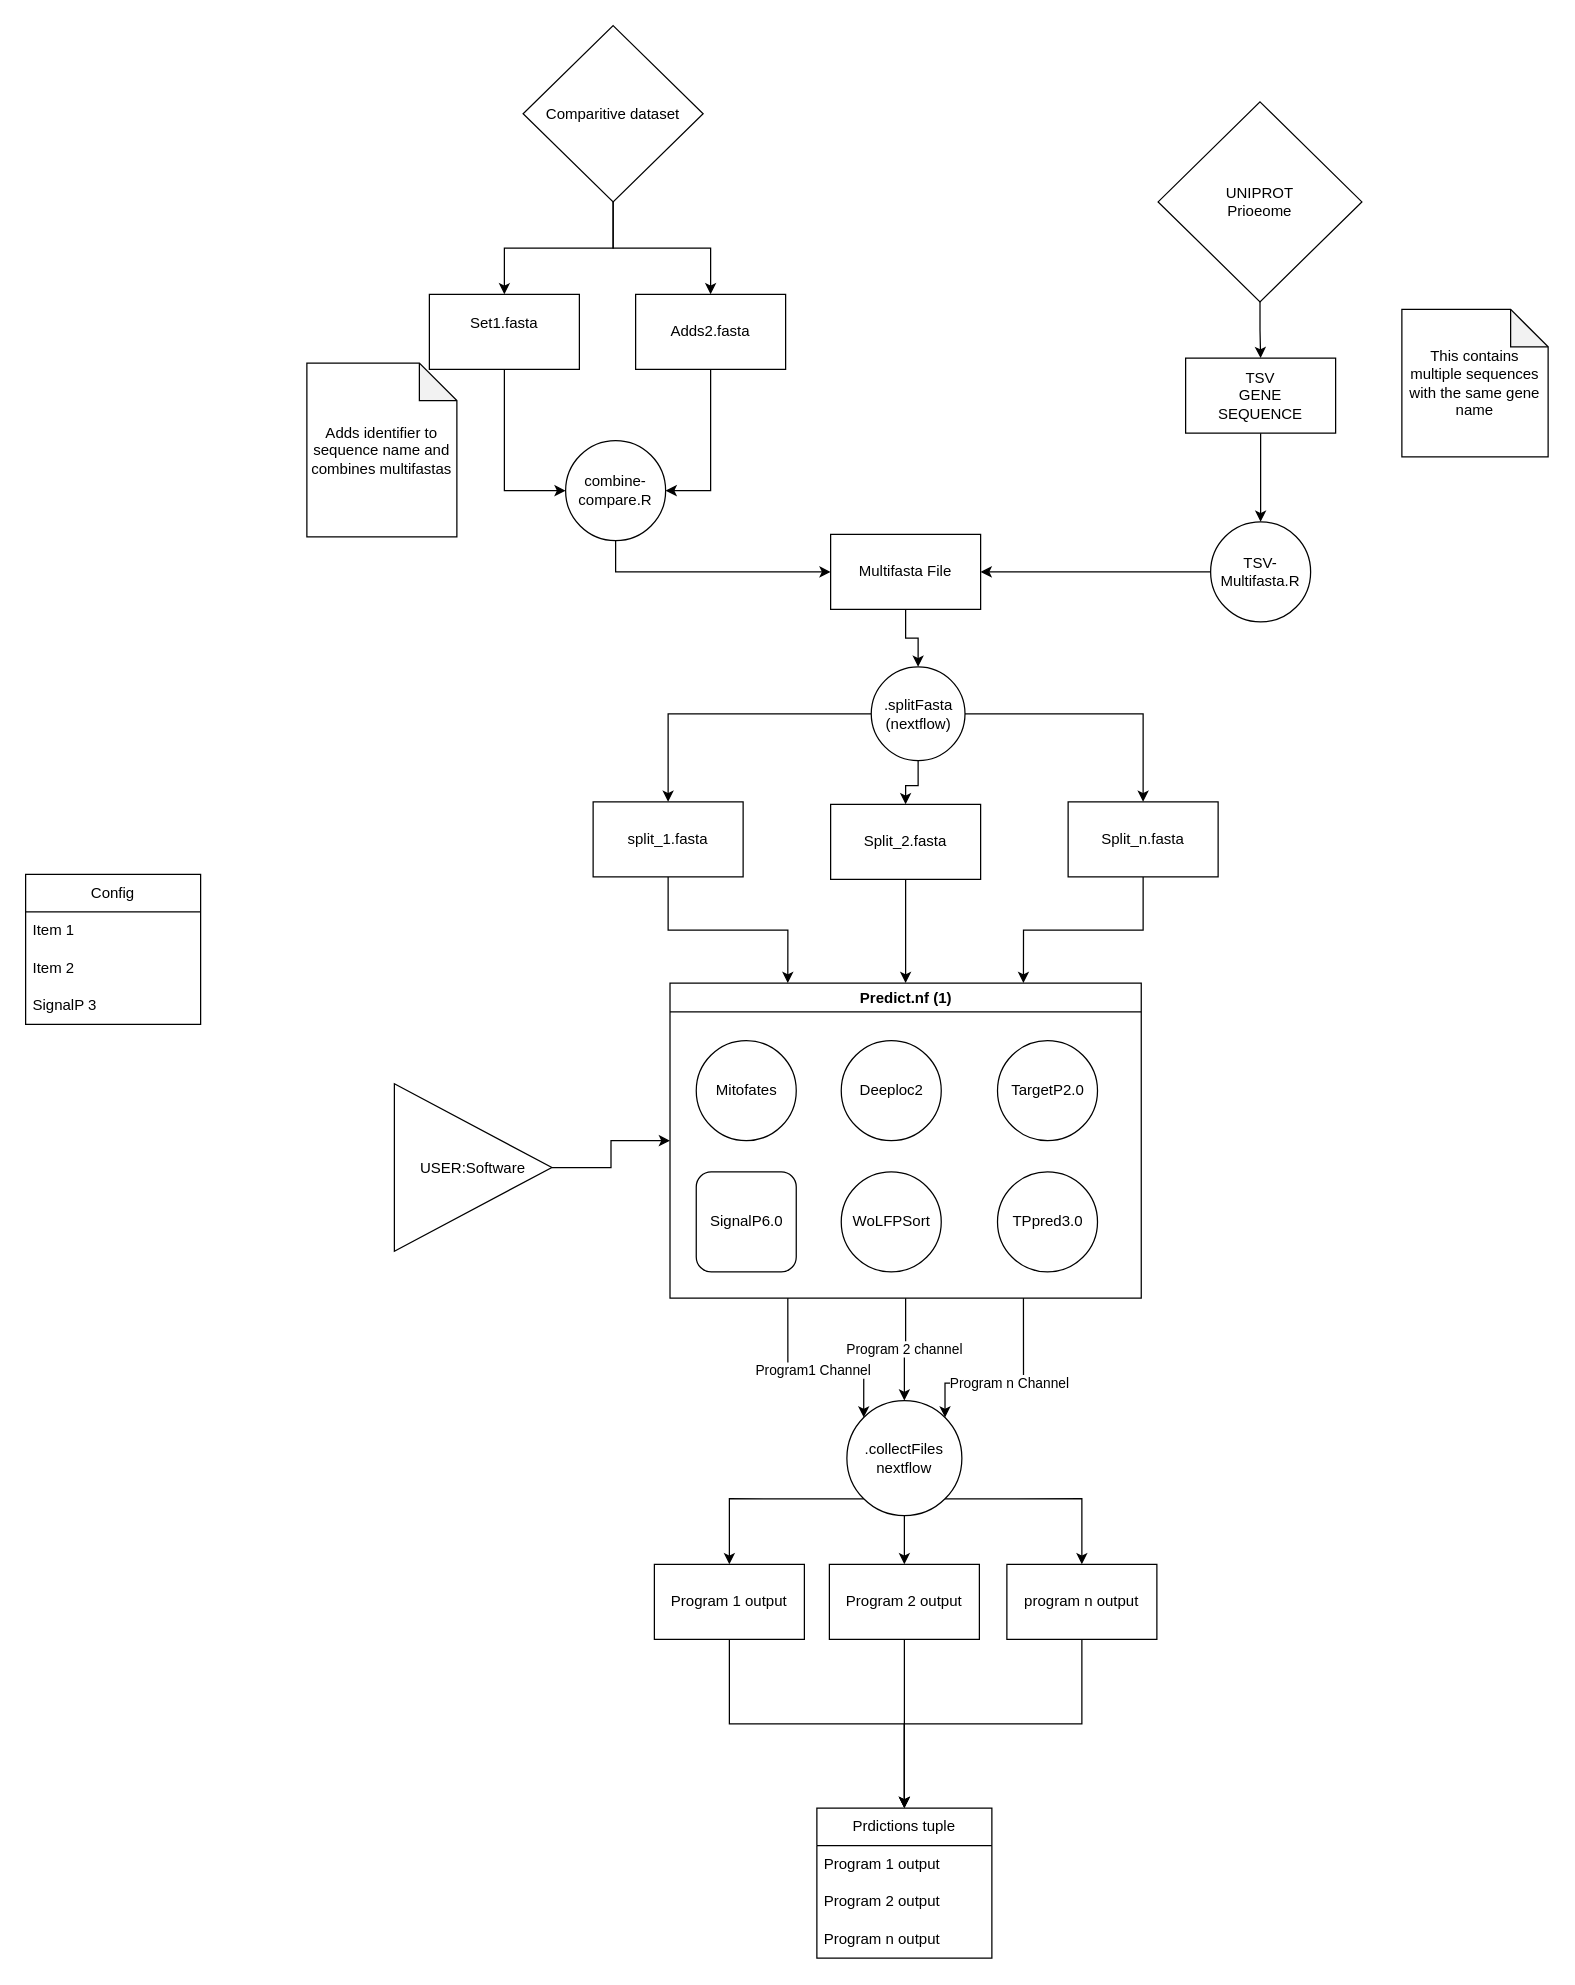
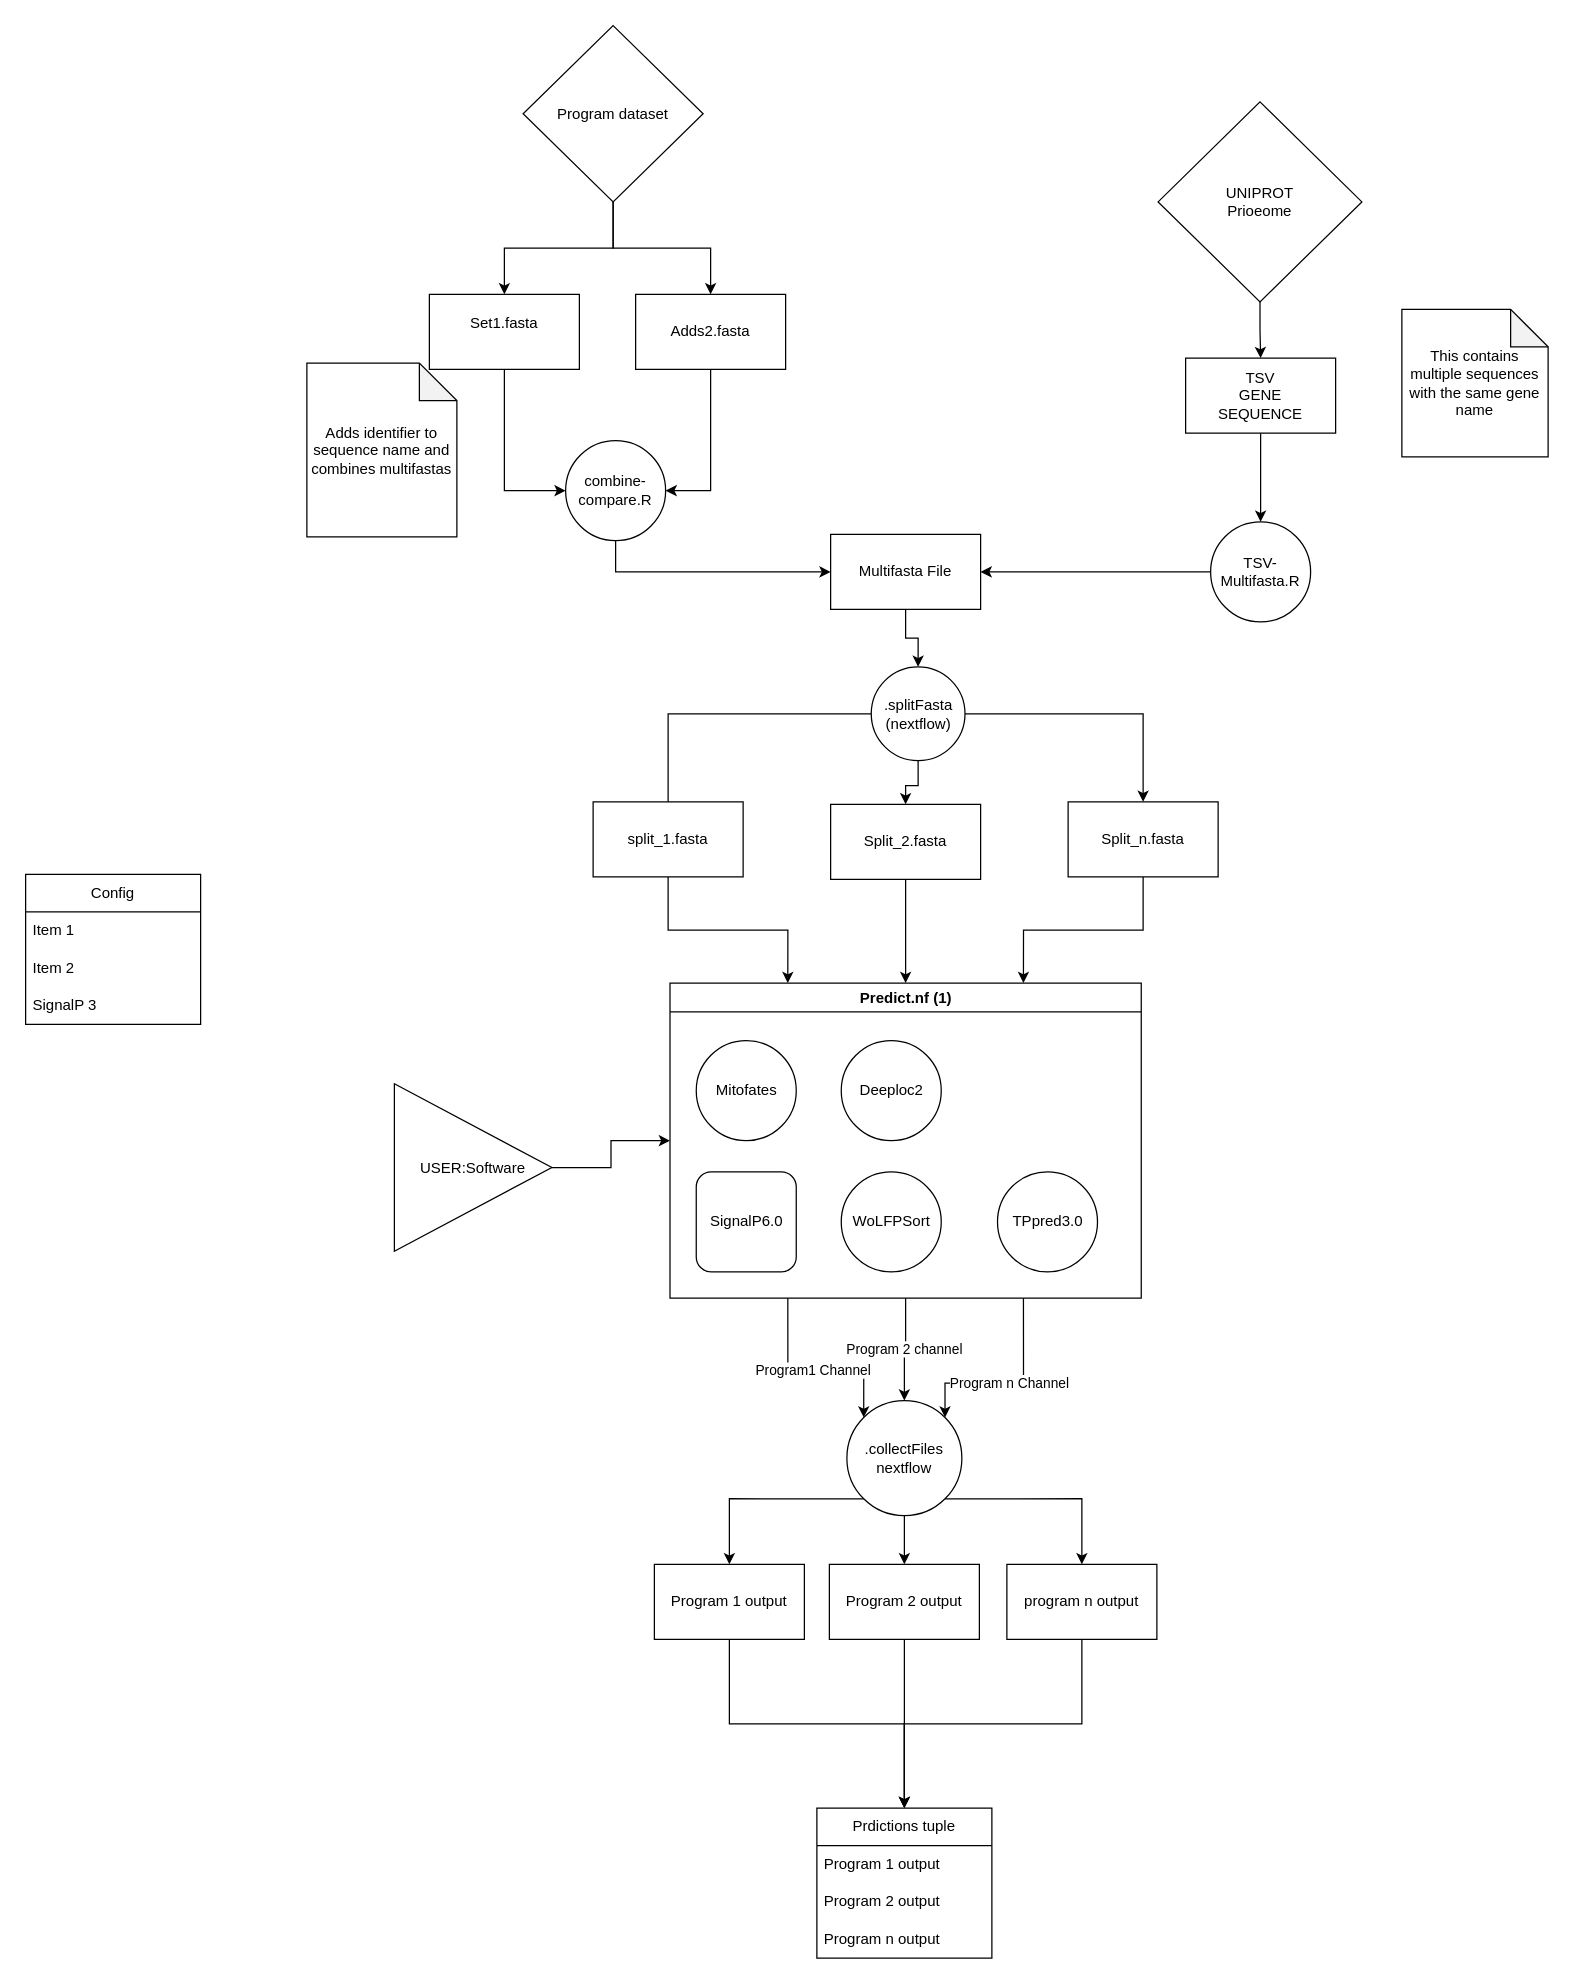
(613, 114) -> (613, 114)
(668, 792) -> (668, 795)
(1048, 1091) -> none
